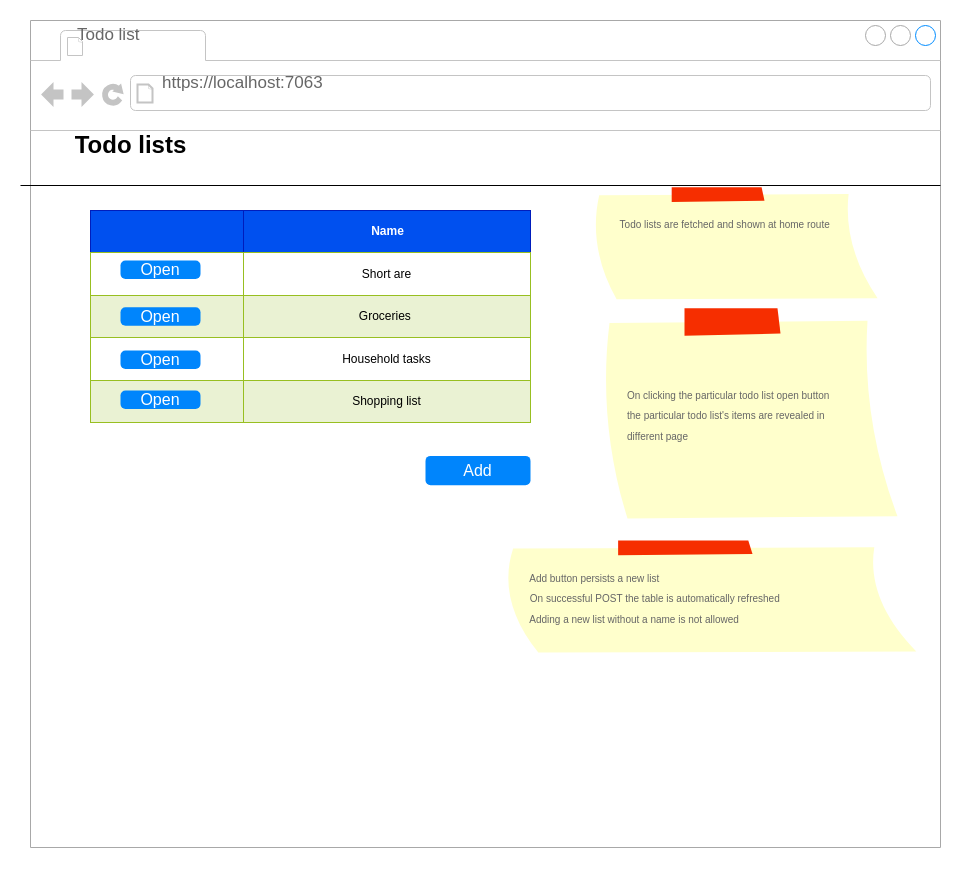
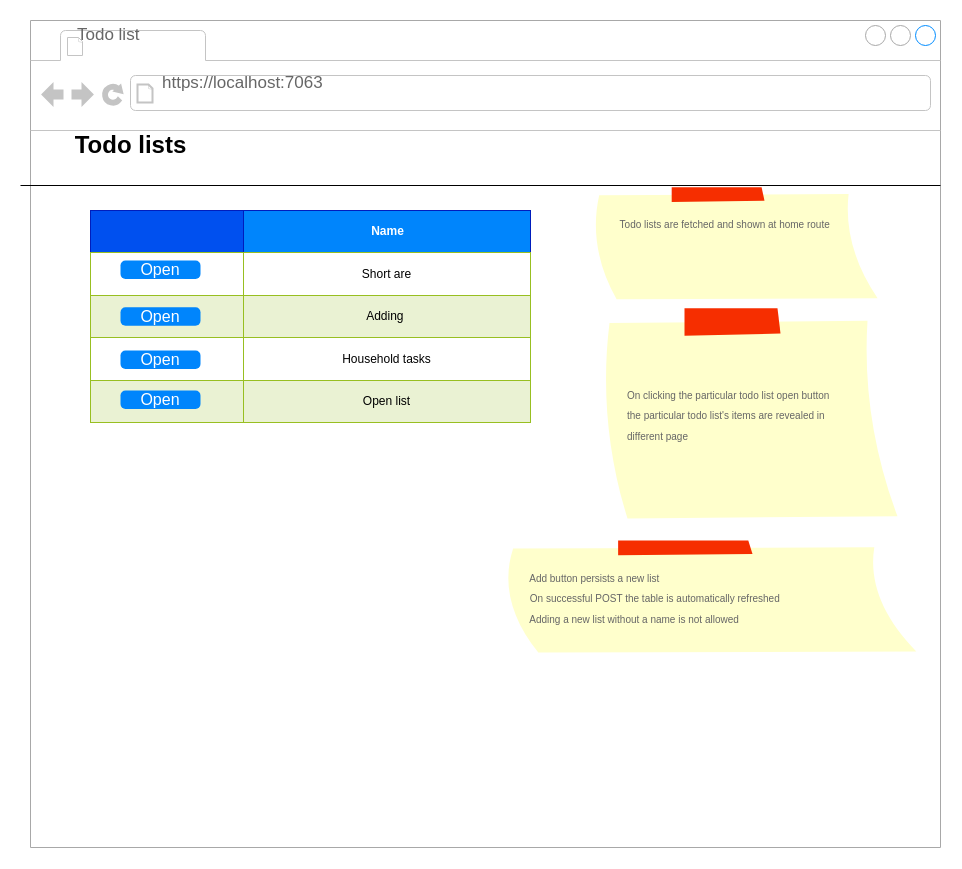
(387, 232) -> (387, 232)
(387, 317) -> (387, 317)
(387, 402) -> (387, 402)
(478, 471) -> none
